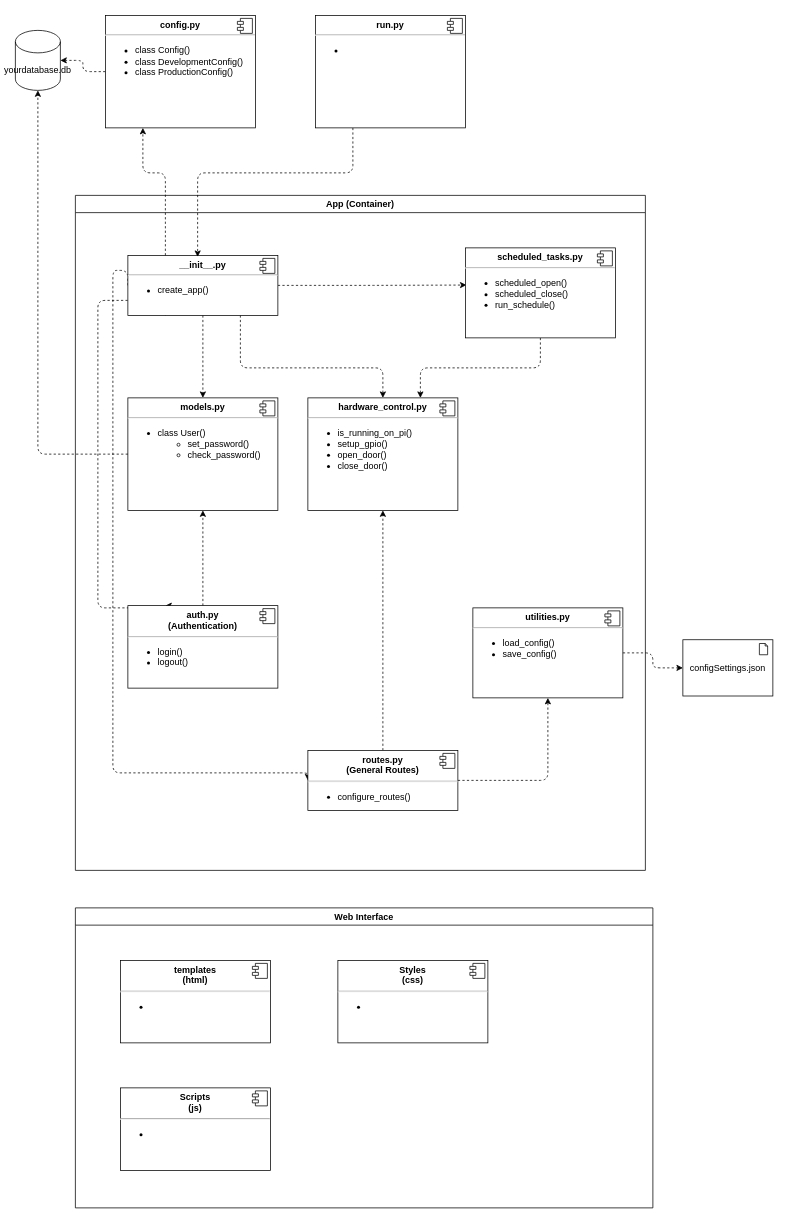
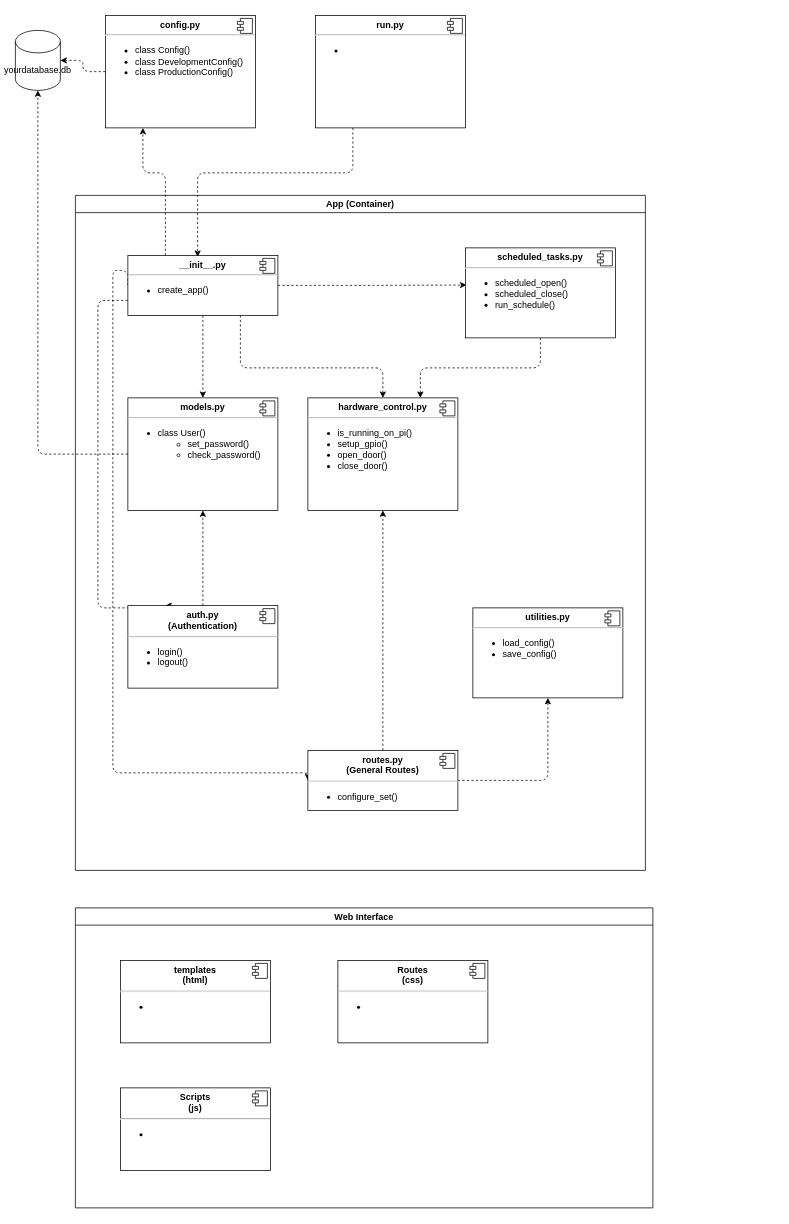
(652, 656) -> none
(728, 668) -> none
(352, 750) -> (346, 750)
(352, 960) -> (353, 960)
